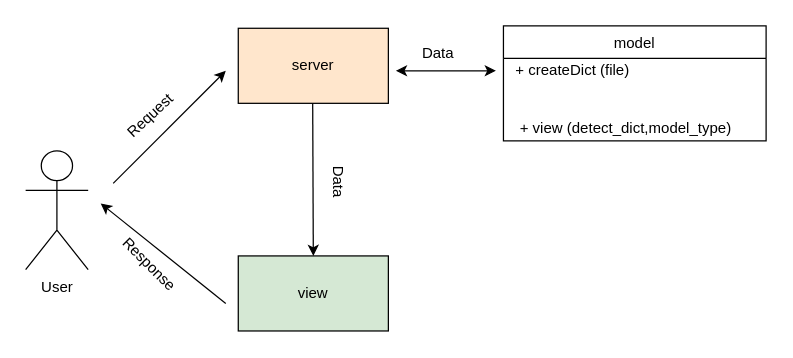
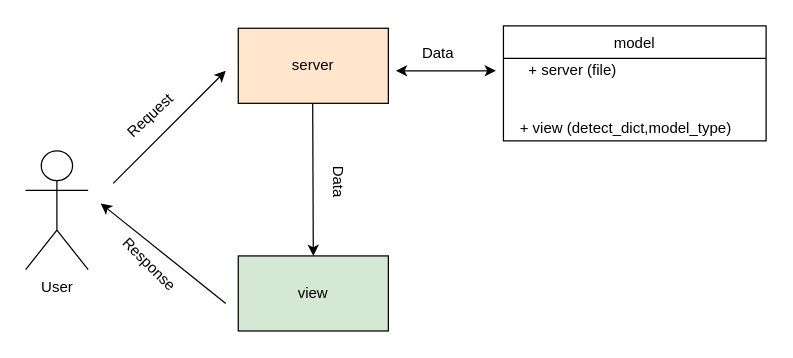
(573, 71) -> (573, 71)
